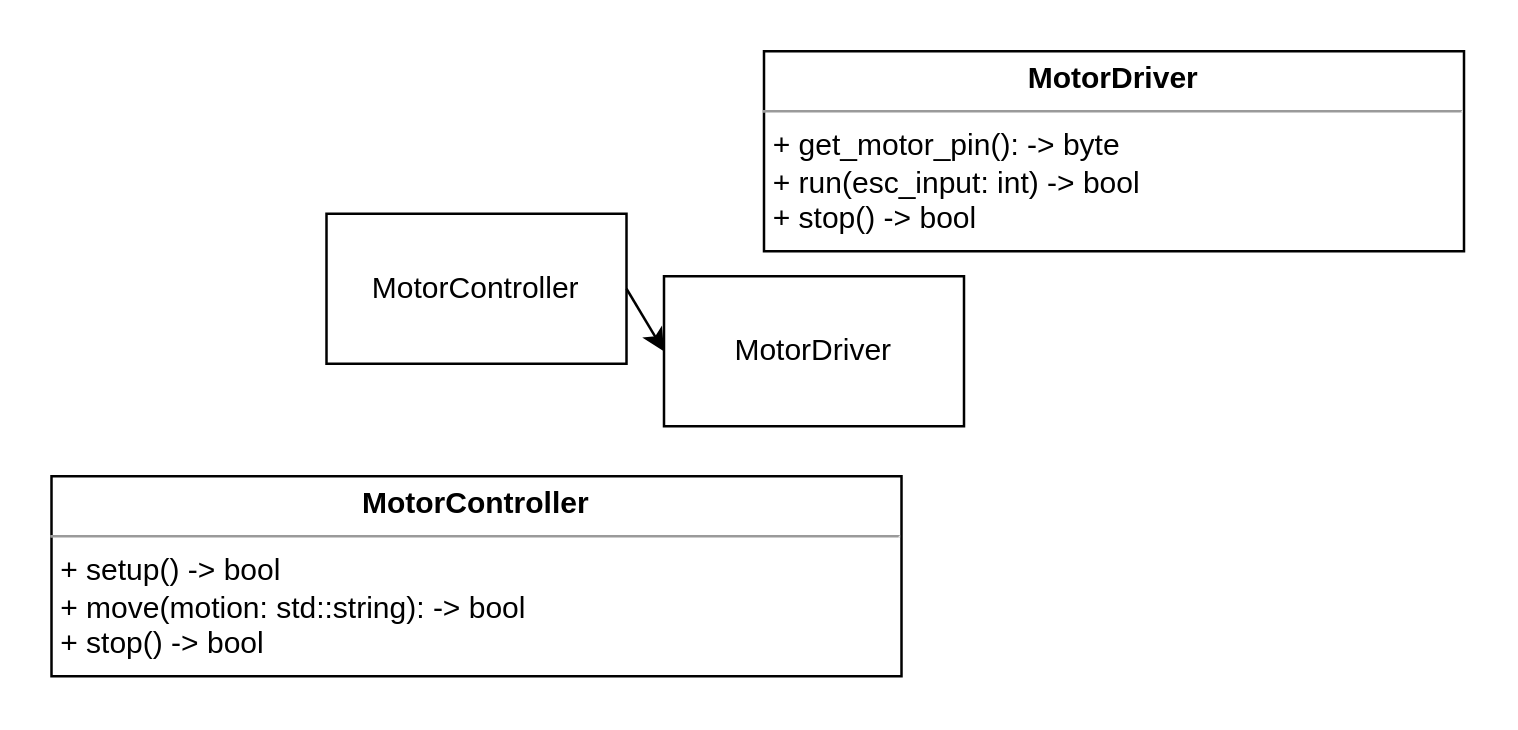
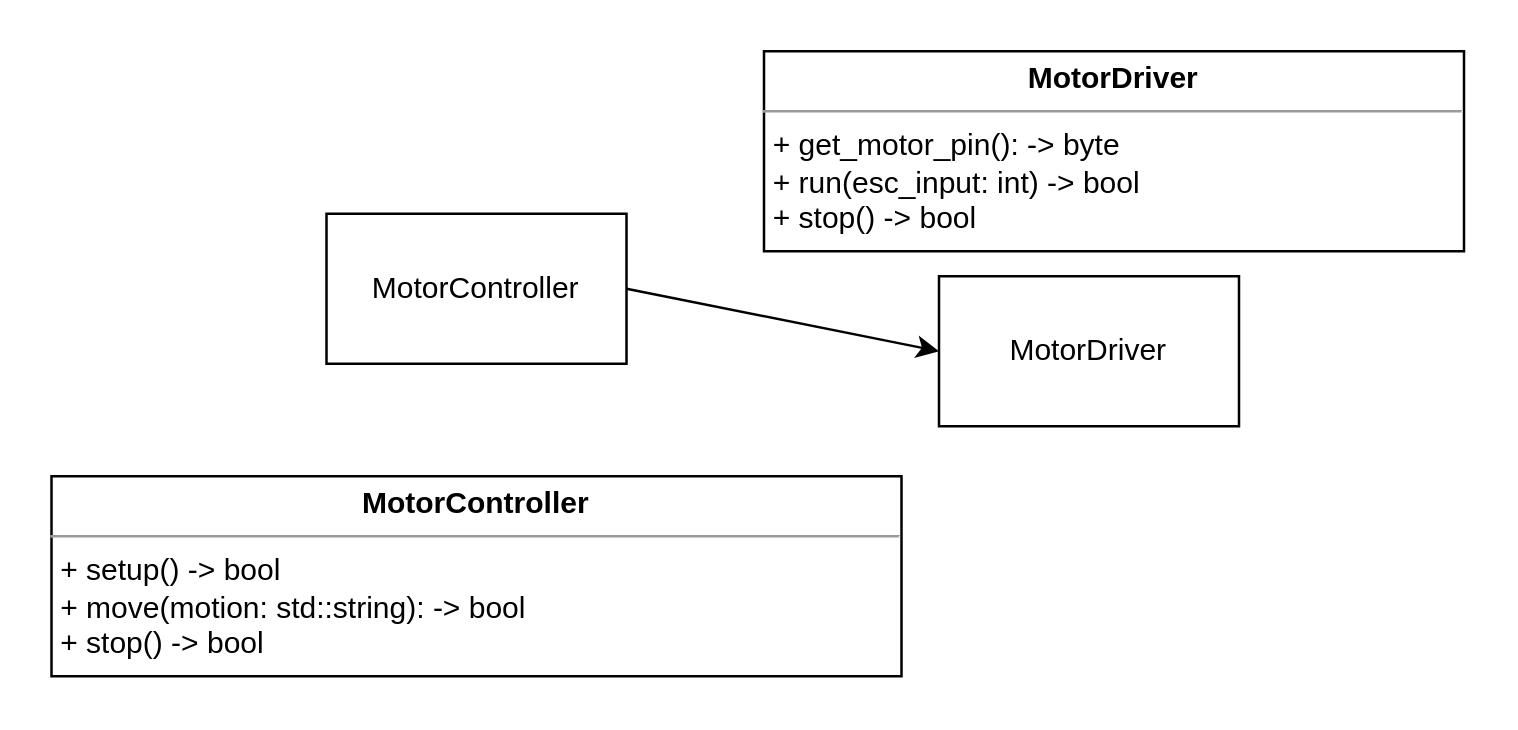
(814, 351) -> (1089, 351)
